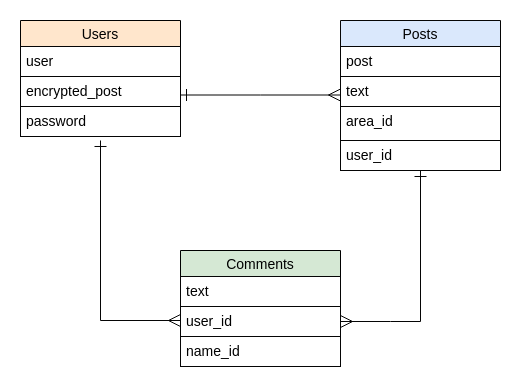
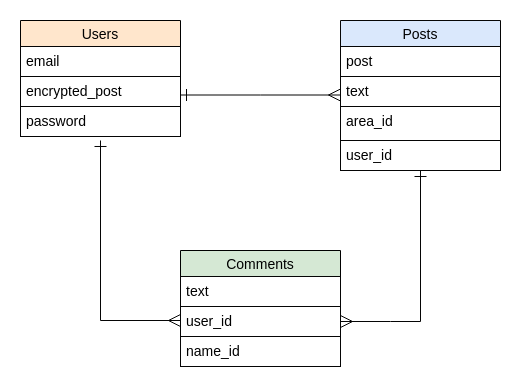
(42, 61) -> (42, 61)
